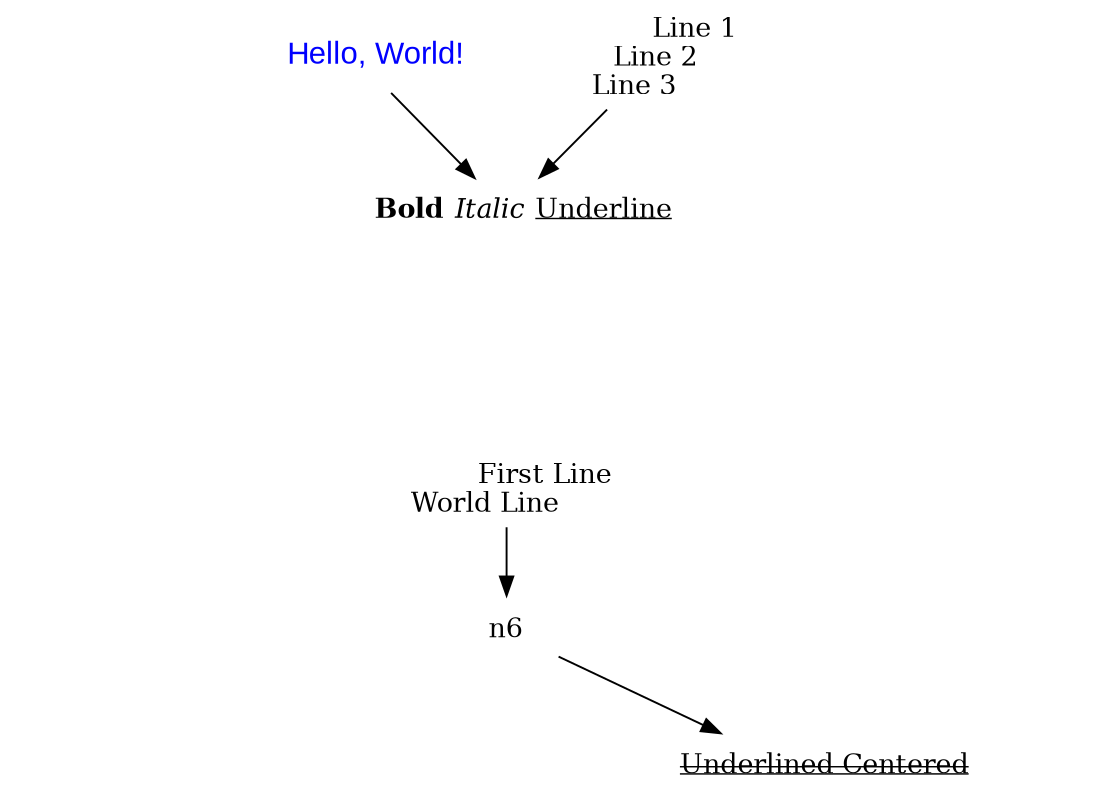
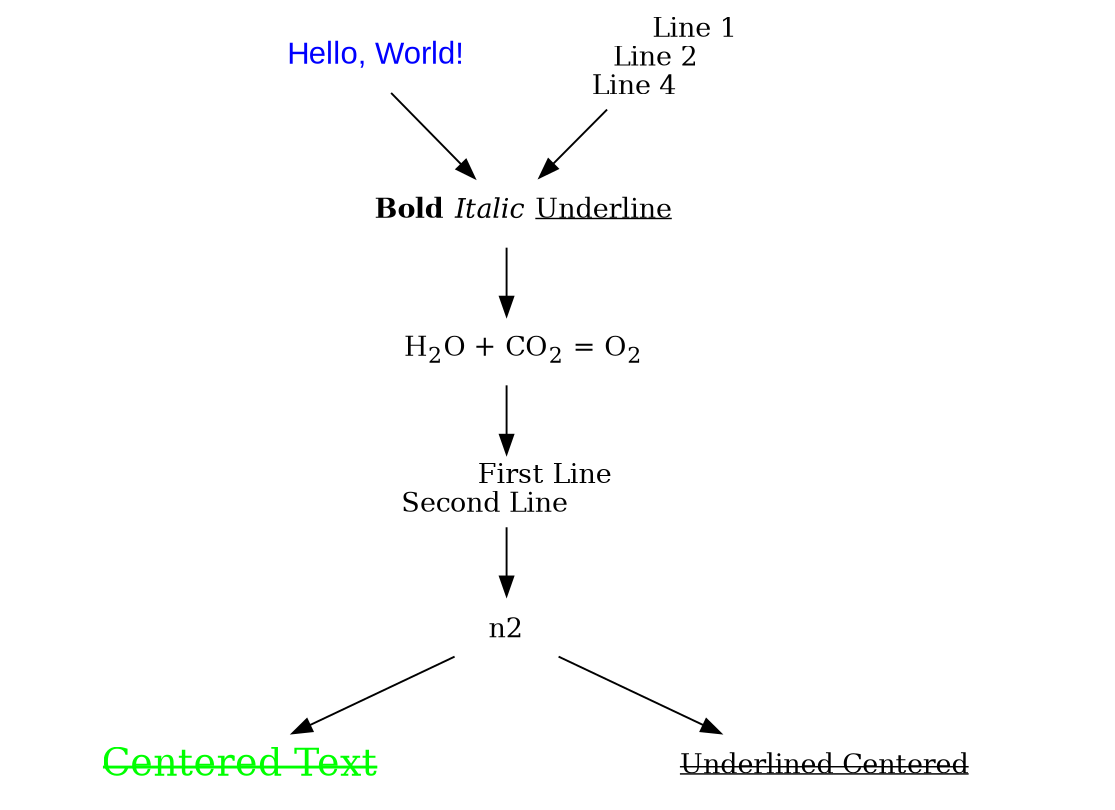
(656, 86) -> (656, 86)
none -> (507, 350)
(507, 504) -> (507, 504)
(507, 630) -> (507, 630)
none -> (223, 768)
